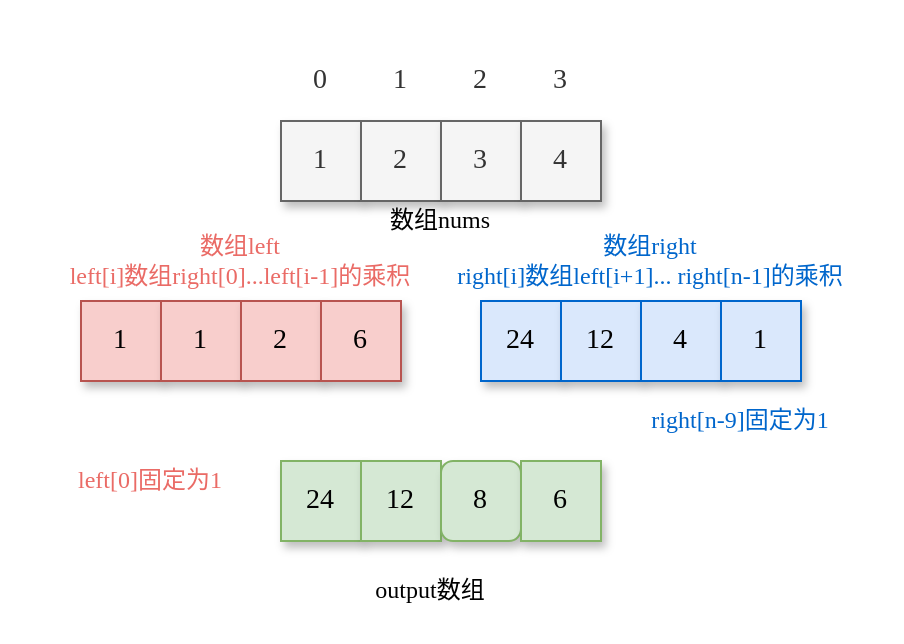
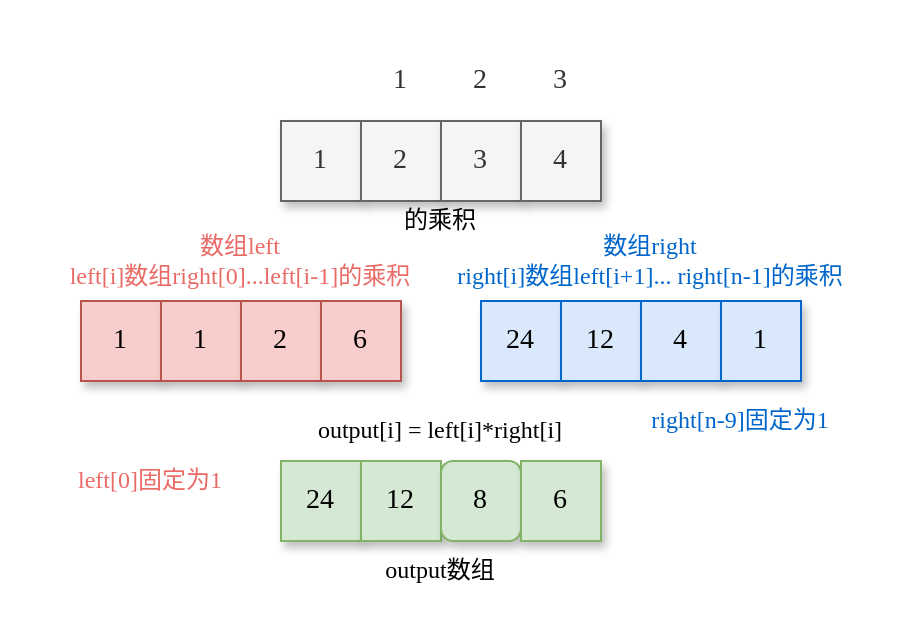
(321, 81) -> none
(441, 221) -> (441, 221)
none -> (441, 431)
(431, 591) -> (441, 571)
